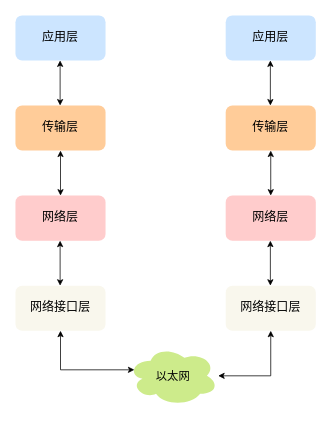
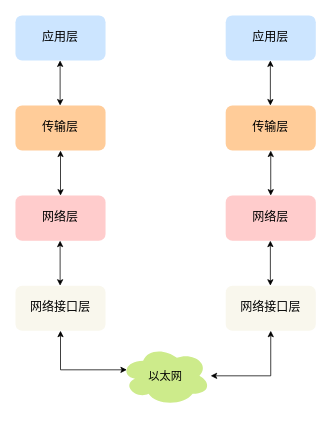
(173, 375) -> (165, 375)
